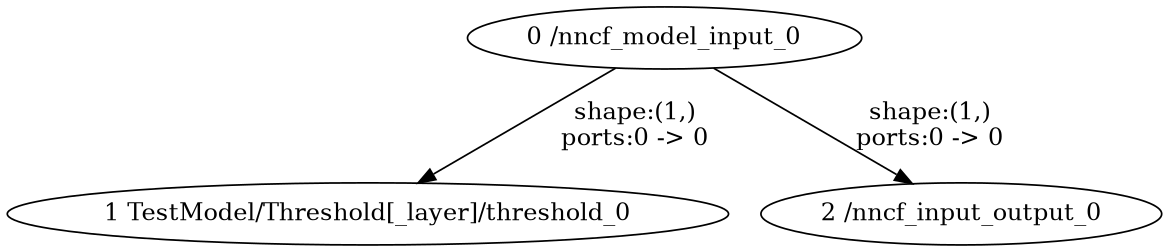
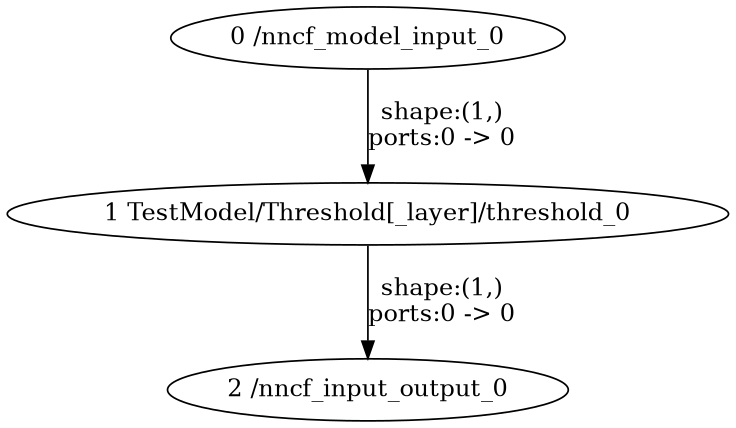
(805, 121) -> (368, 293)
